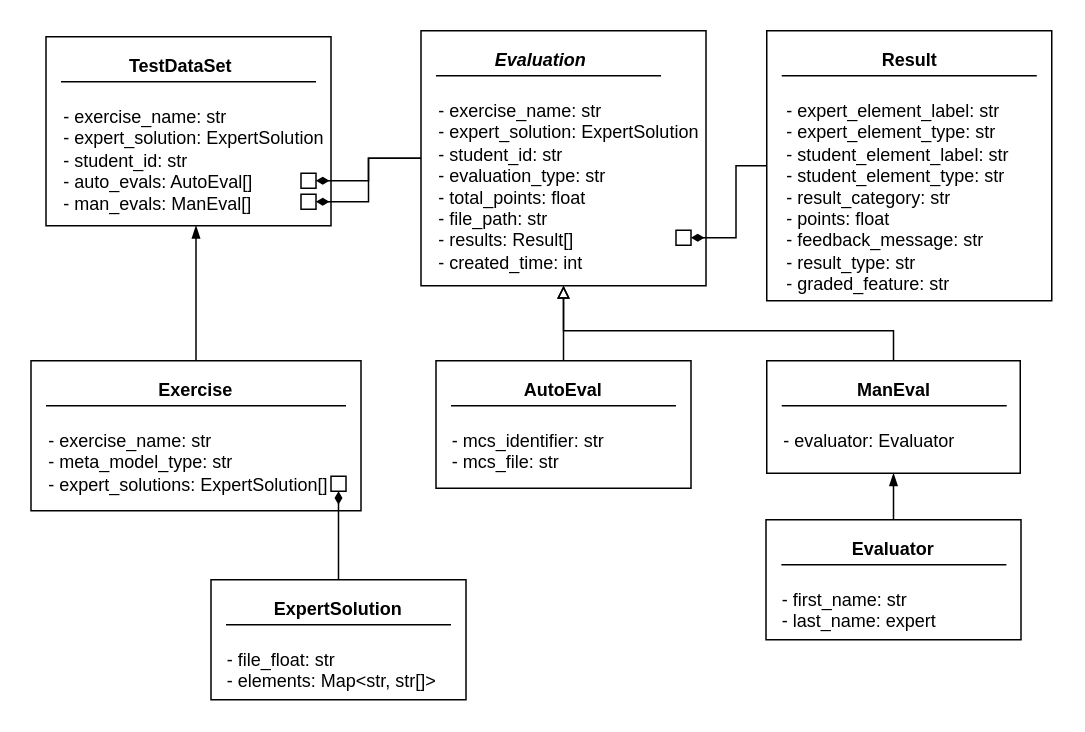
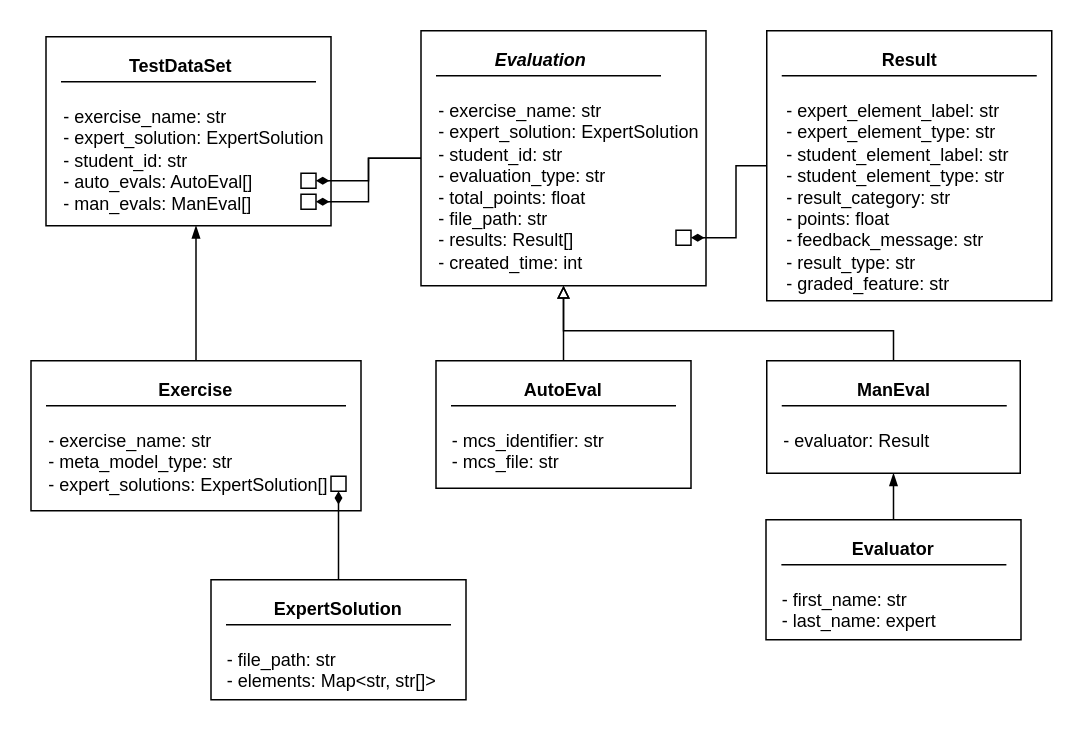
(883, 442) -> (868, 442)
(338, 683) -> (338, 683)
